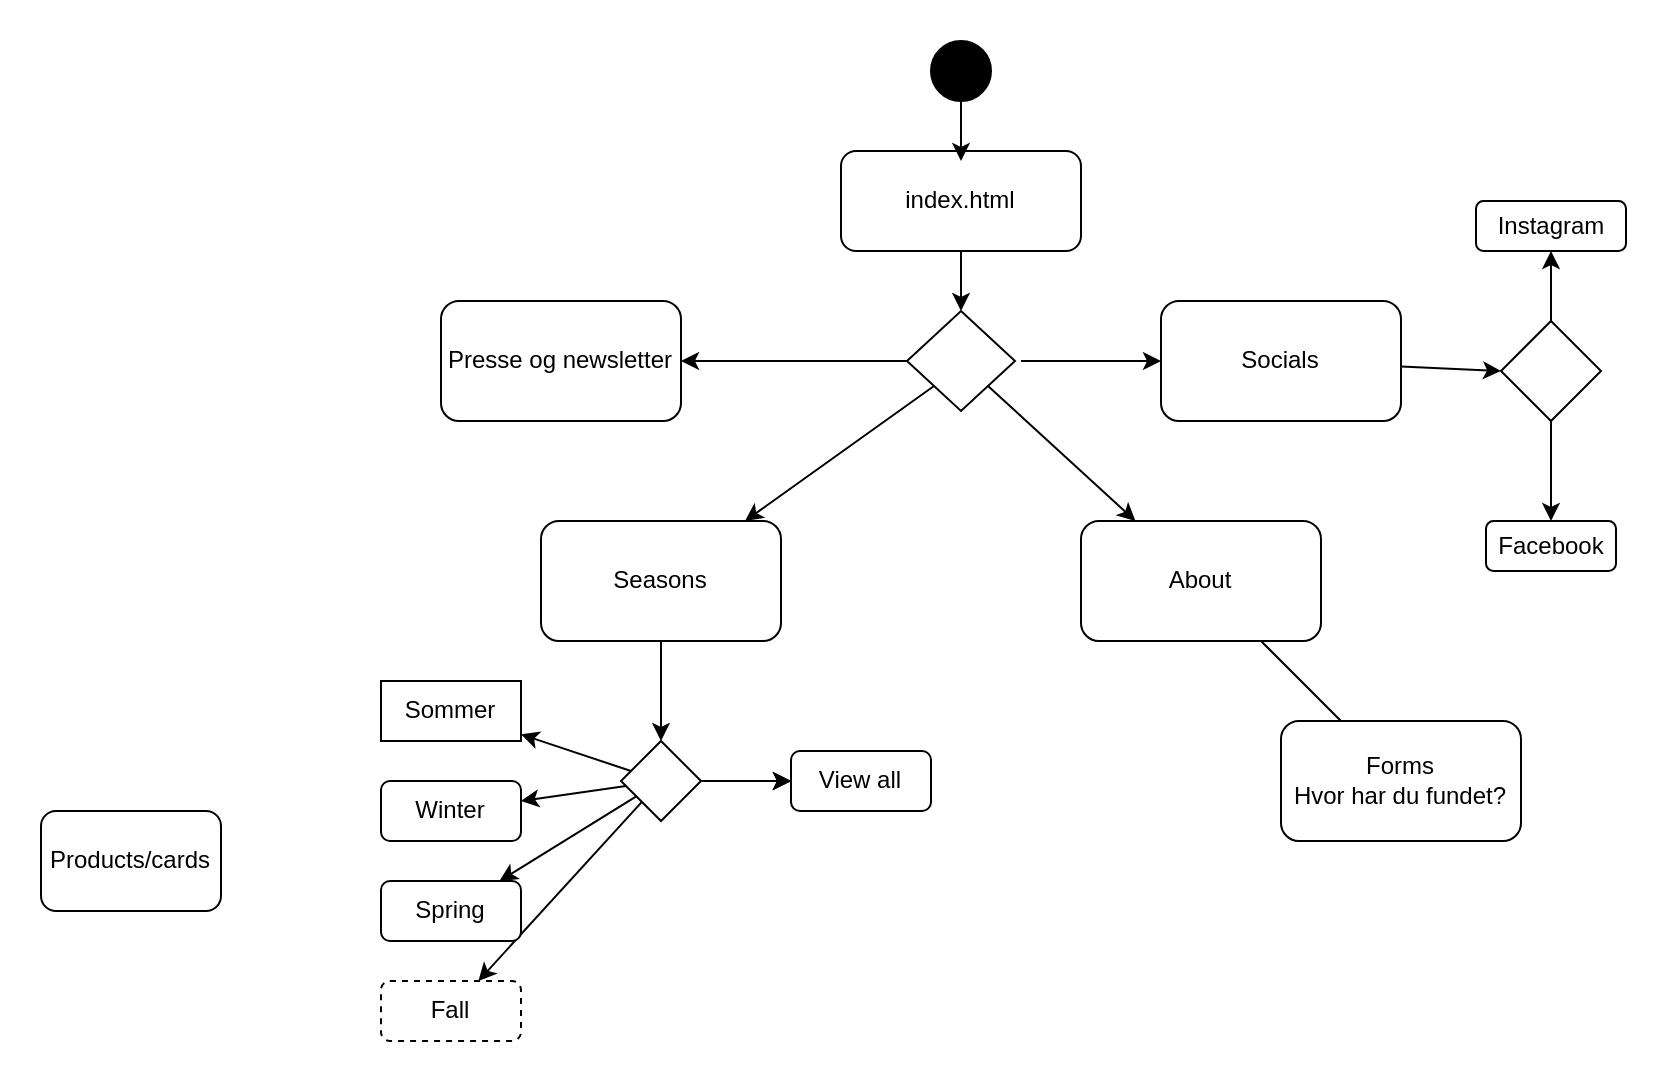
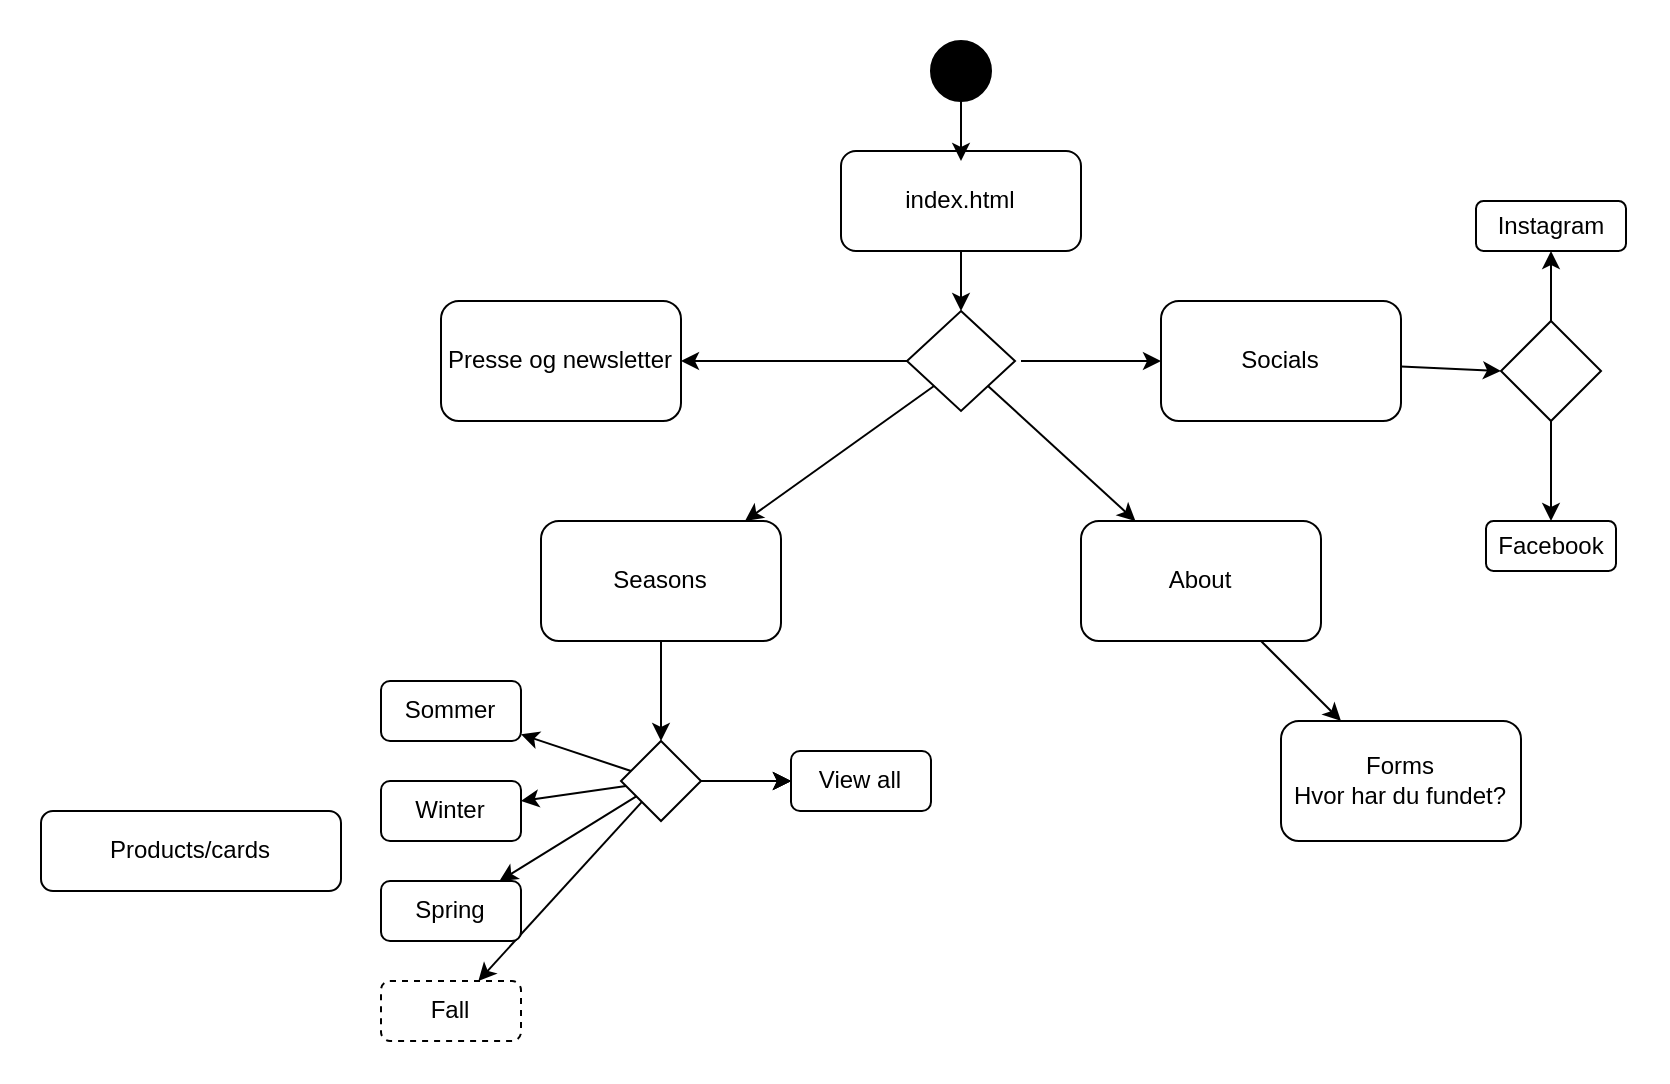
(451, 711) -> (451, 711)
(1334, 714) -> (1331, 711)
(131, 861) -> (191, 851)
